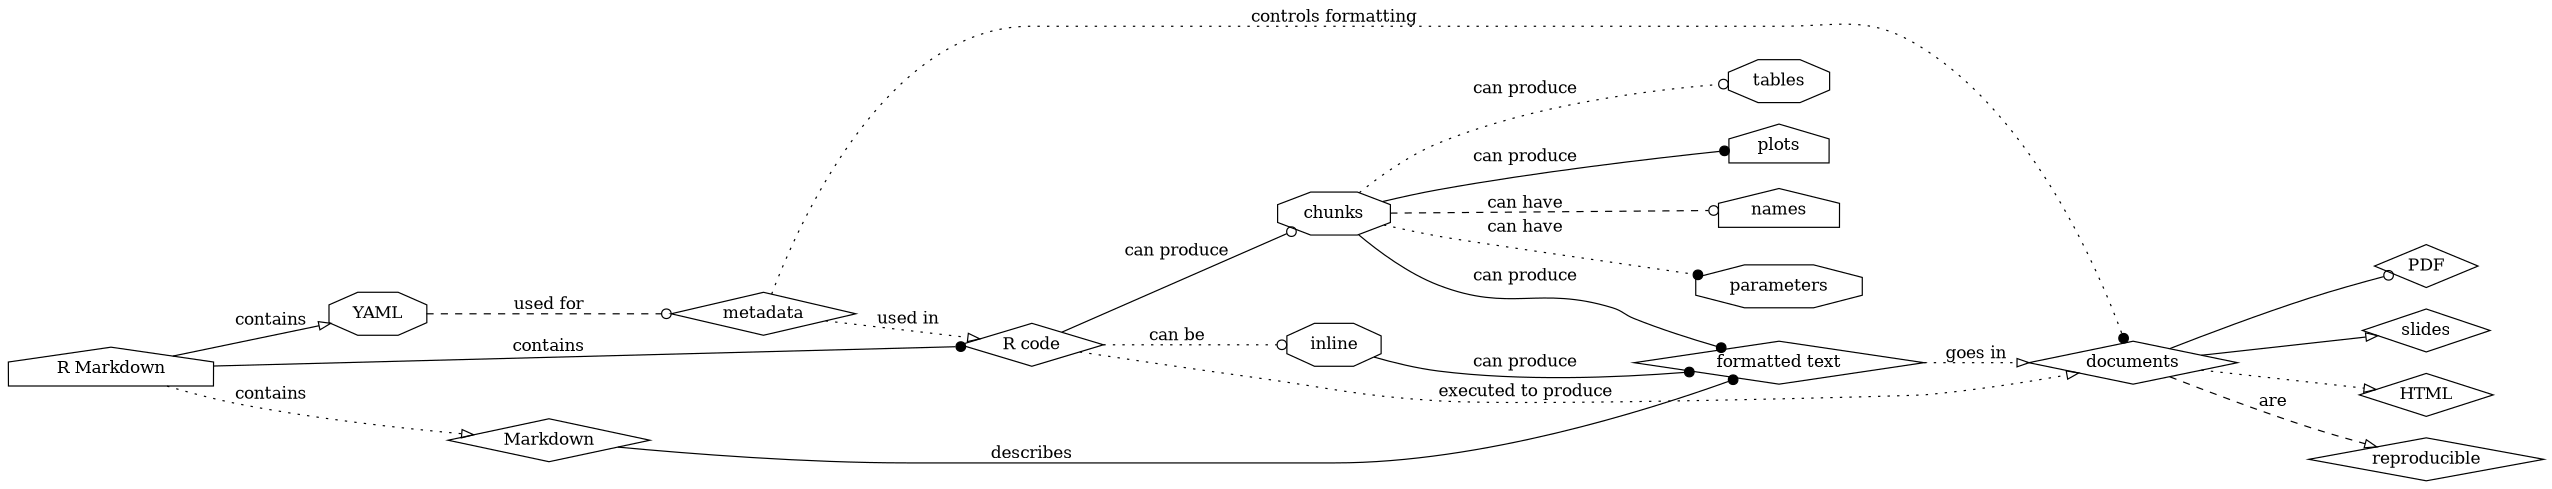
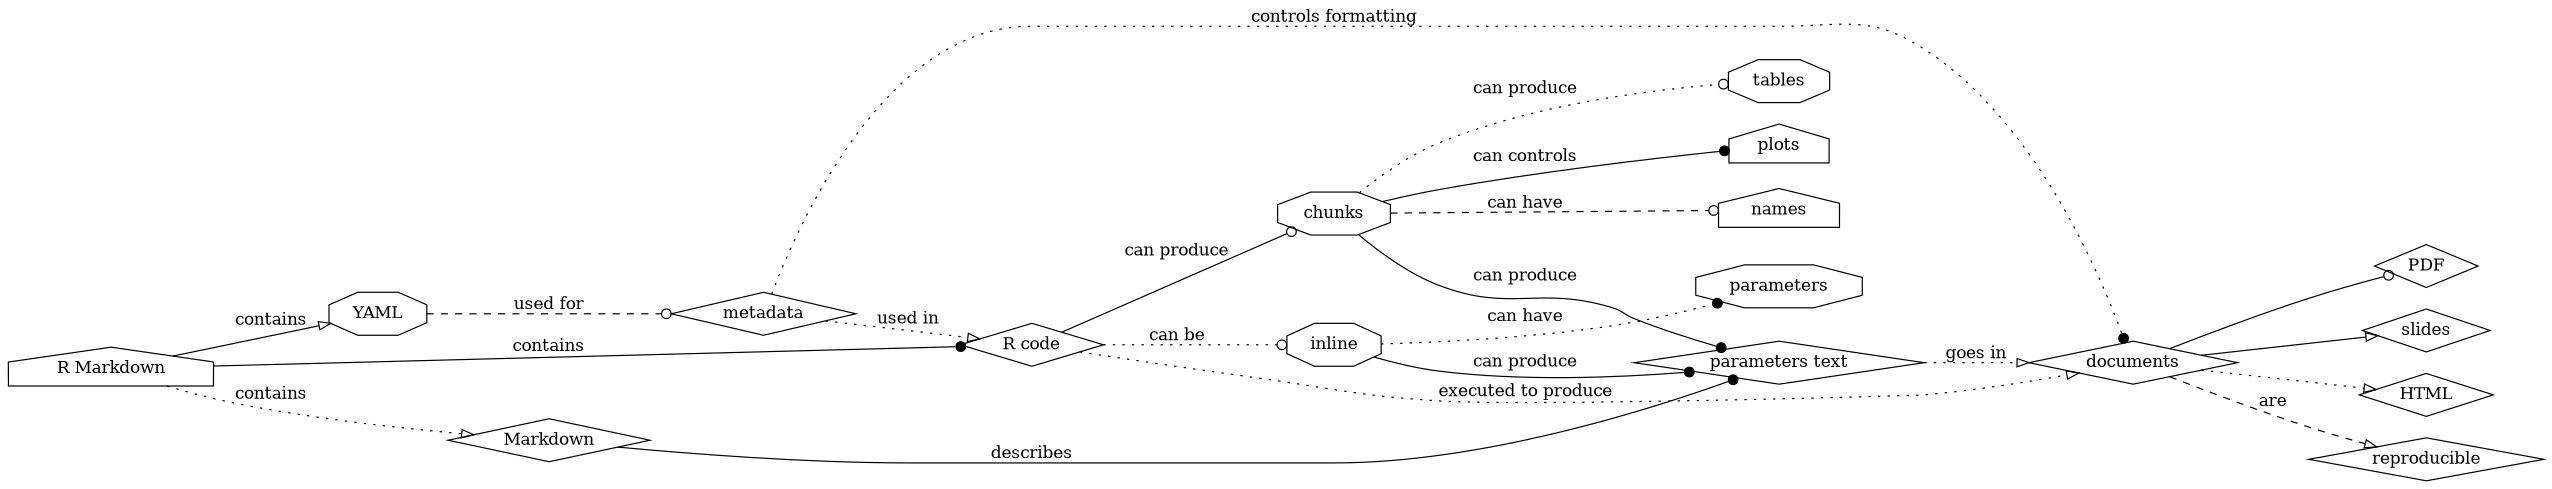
(1525, 157) -> (1525, 157)
(1538, 252) -> (1548, 334)
(1779, 363) -> (1779, 363)
